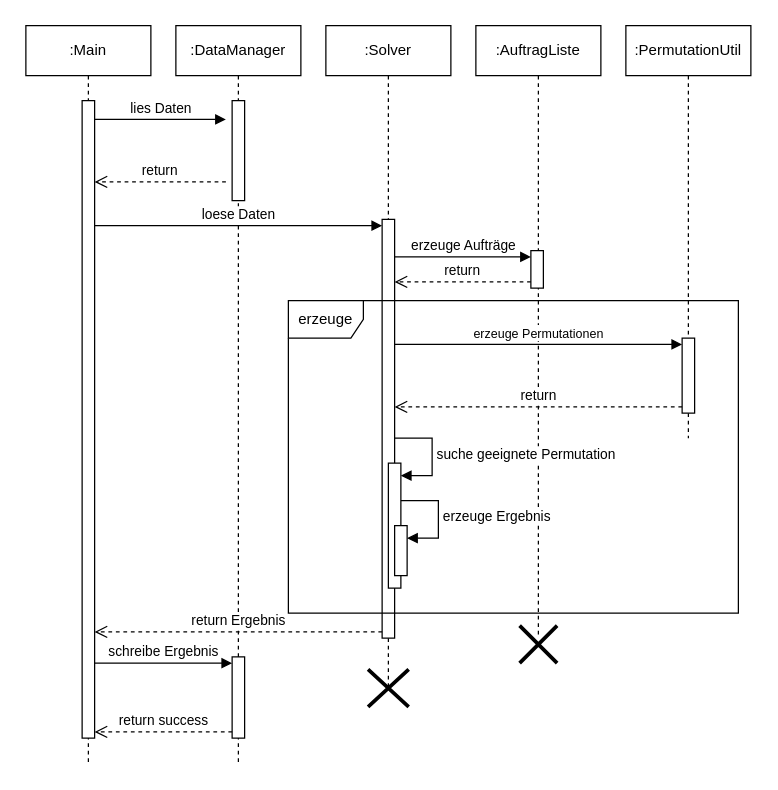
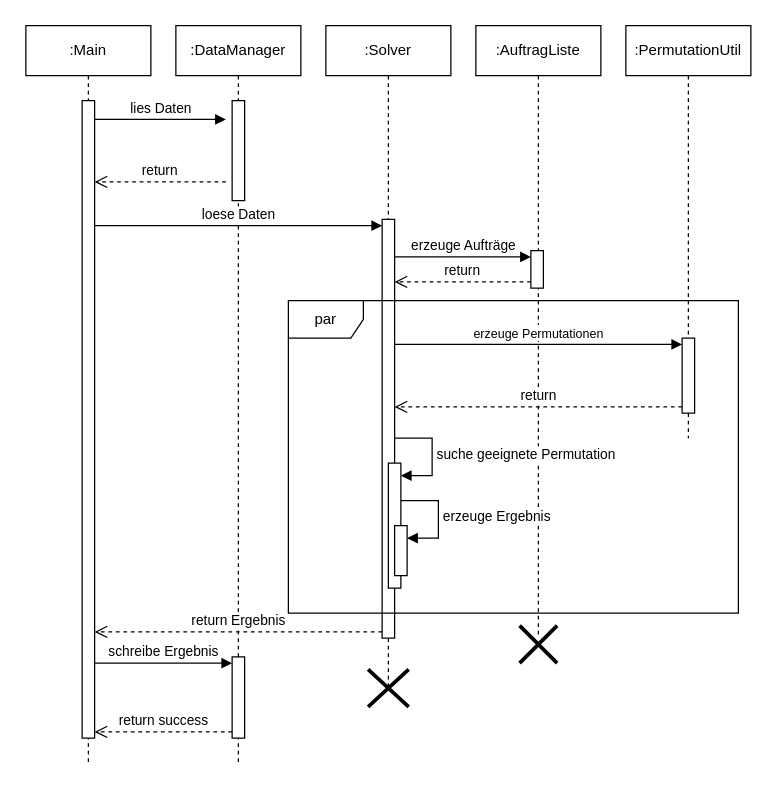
(326, 319) -> (326, 319)
